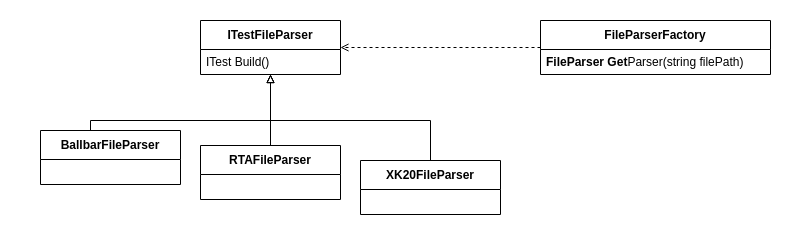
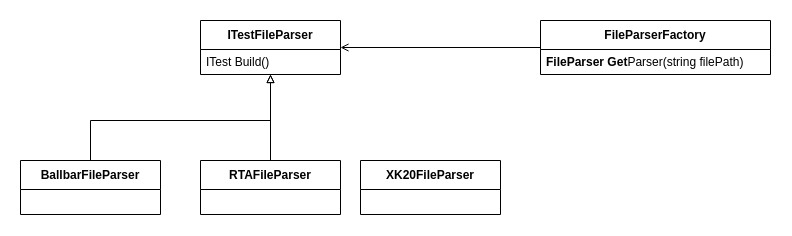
(441, 48) -> (441, 48)
(372, 121) -> none
(111, 158) -> (91, 188)
(271, 173) -> (271, 188)
